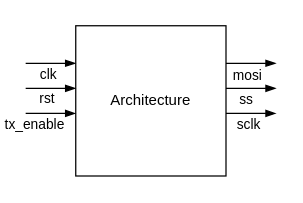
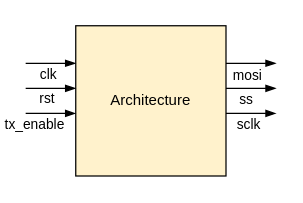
(151, 101) -> (151, 101)
